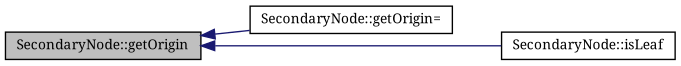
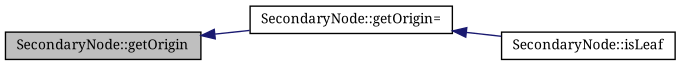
(358, 46) -> (484, 34)
